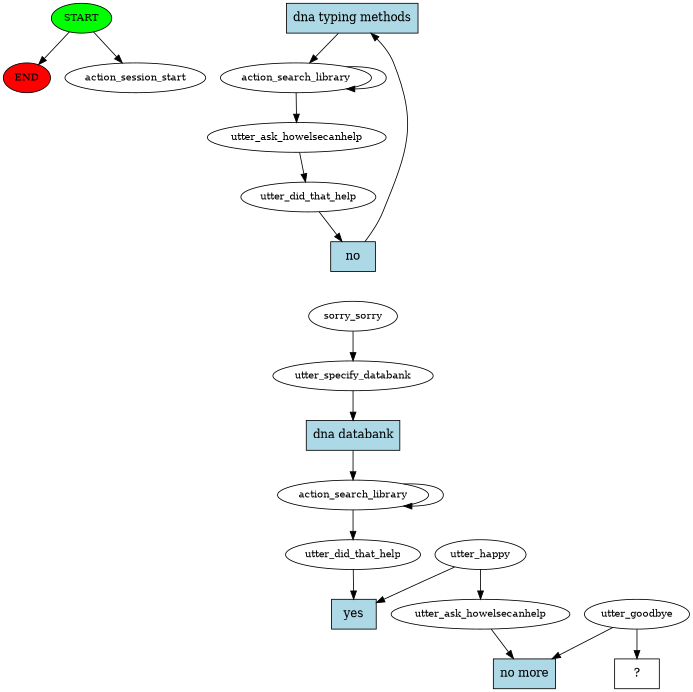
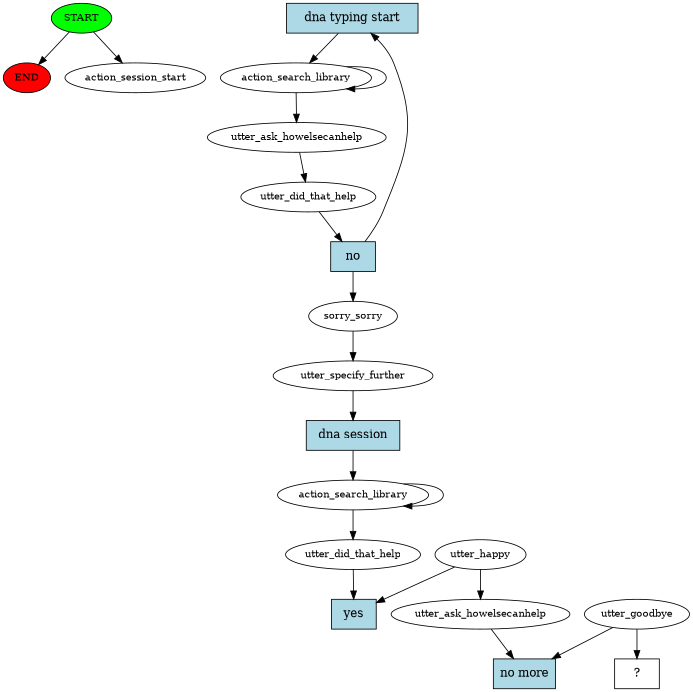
(352, 18) -> (352, 18)
none -> (353, 282)
(353, 376) -> (353, 376)
(353, 435) -> (353, 435)
